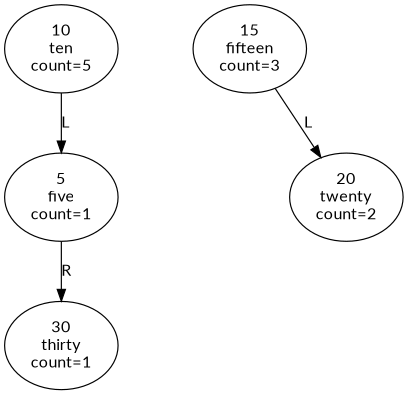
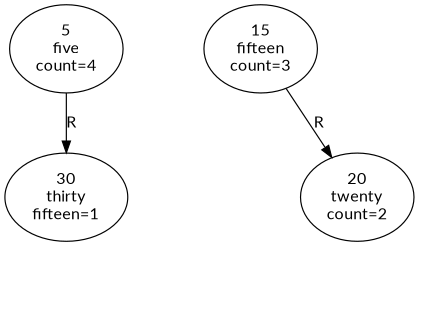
(61, 49) -> none
(309, 123) -> (320, 123)
(61, 197) -> (66, 49)
(61, 346) -> (66, 197)
